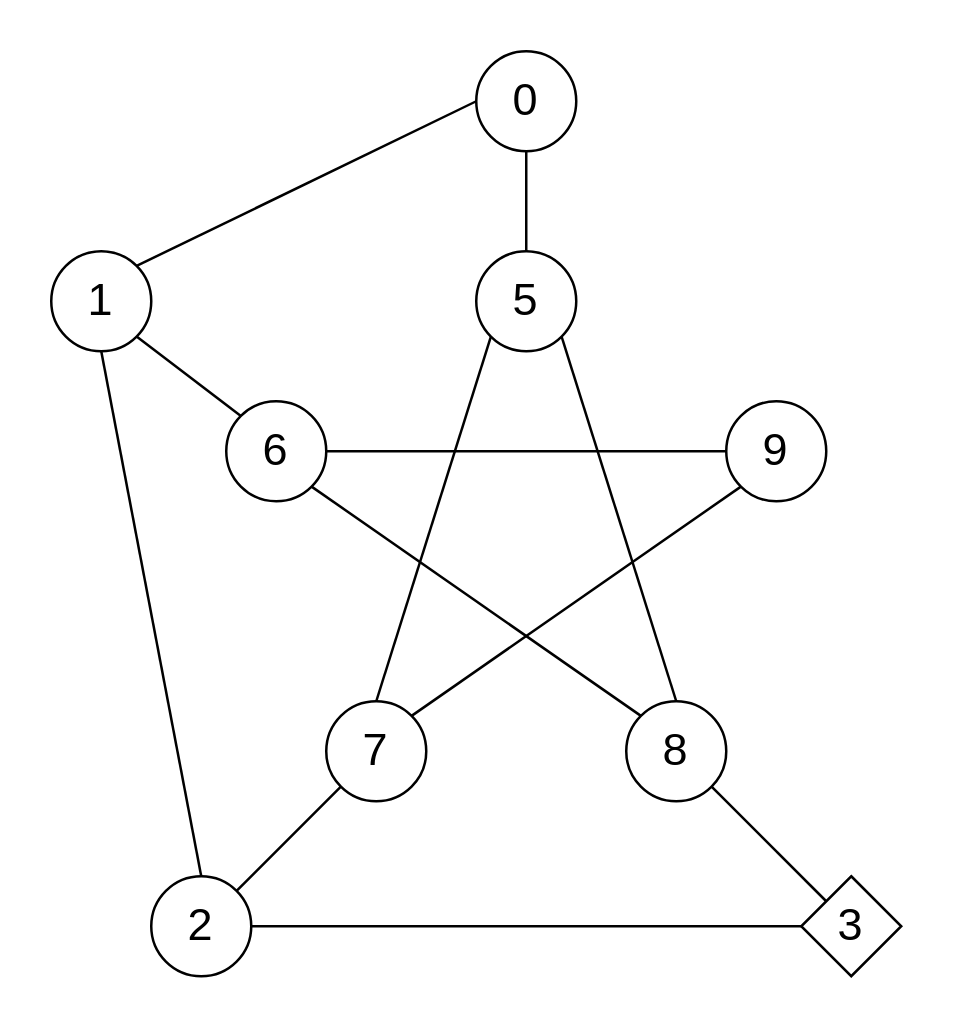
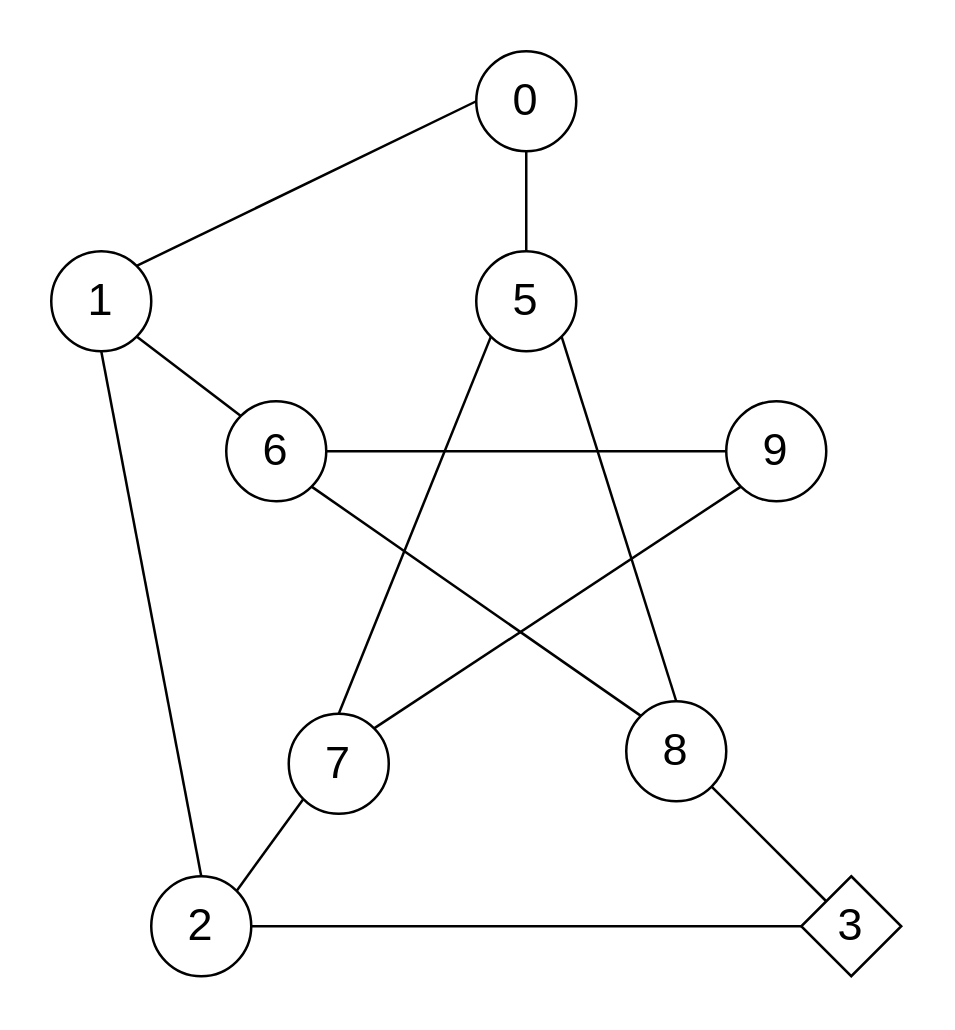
(376, 751) -> (339, 764)
